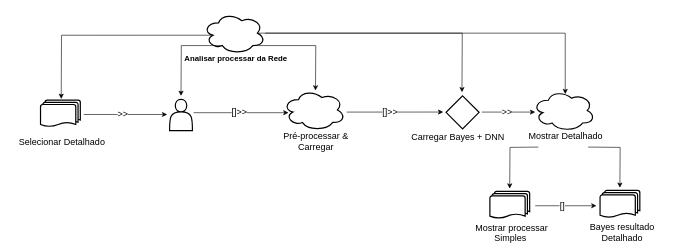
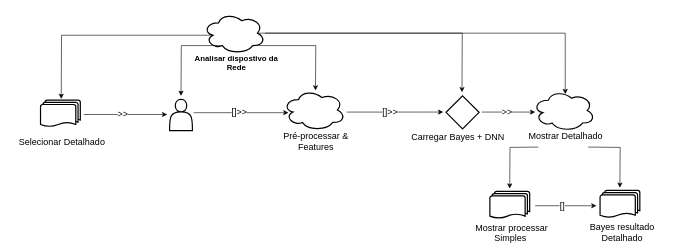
(232, 58) -> (232, 58)
(316, 135) -> (316, 135)
